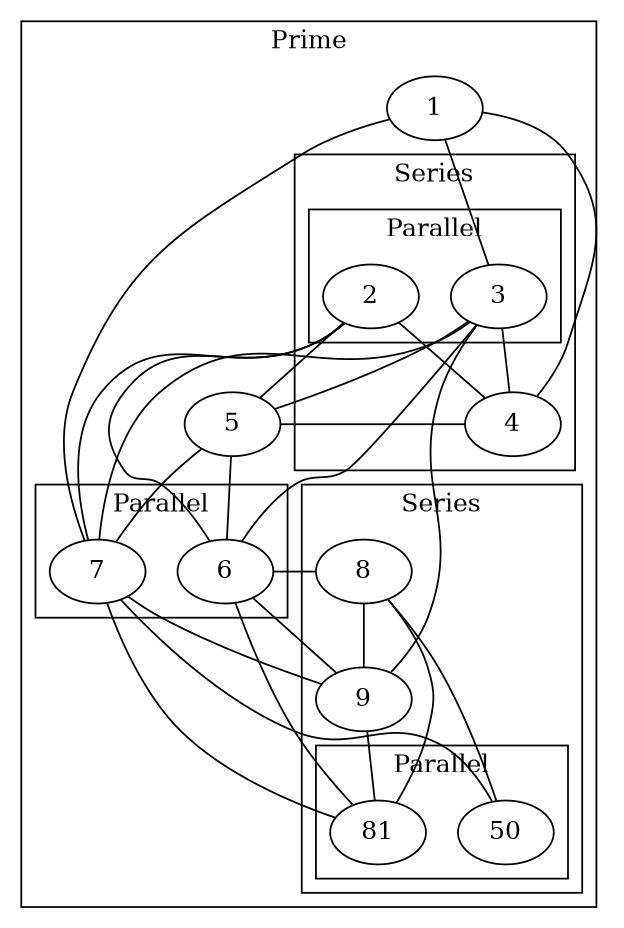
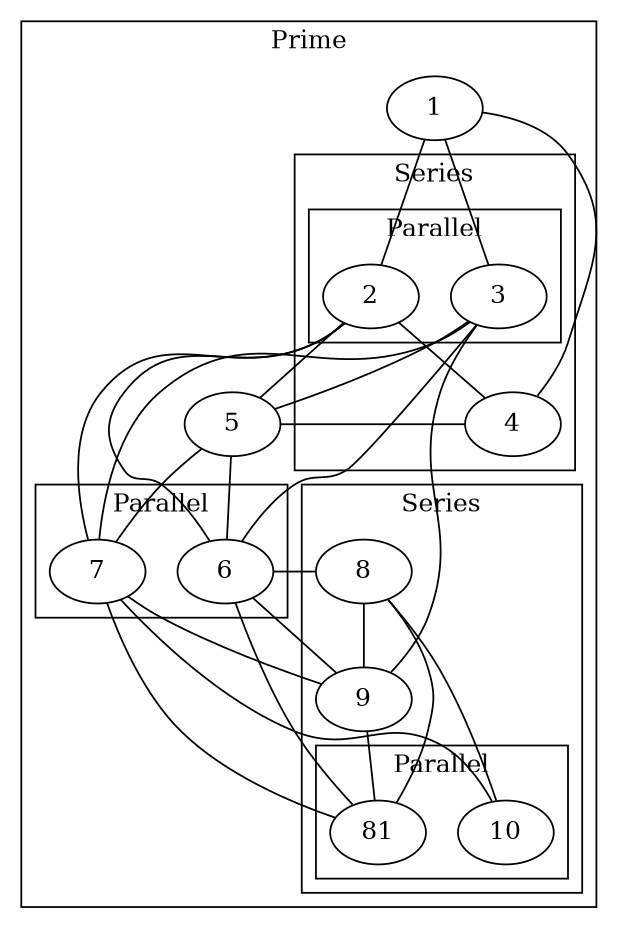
(143, 271) -> (405, 196)
(506, 361) -> none
(506, 832) -> (506, 832)
